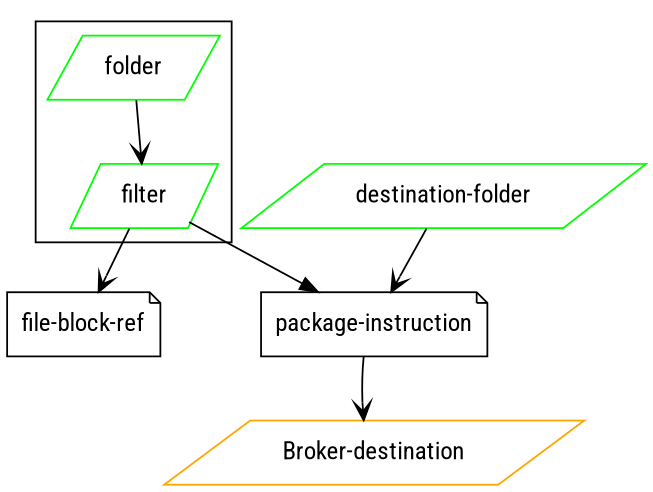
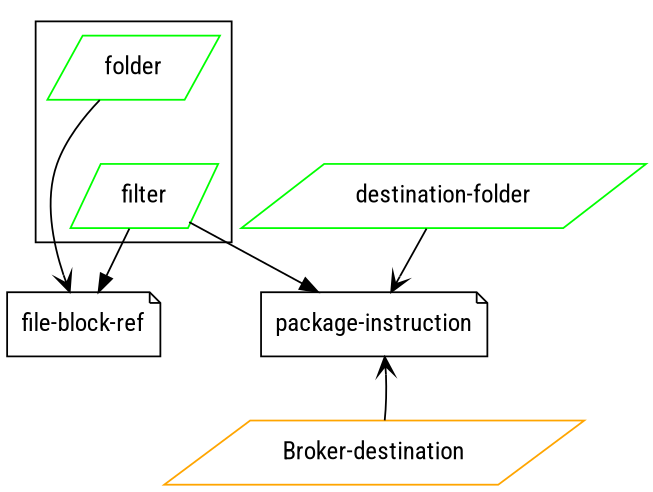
(138, 123) -> (53, 181)
(117, 253) -> (117, 253)
(362, 380) -> (386, 398)
